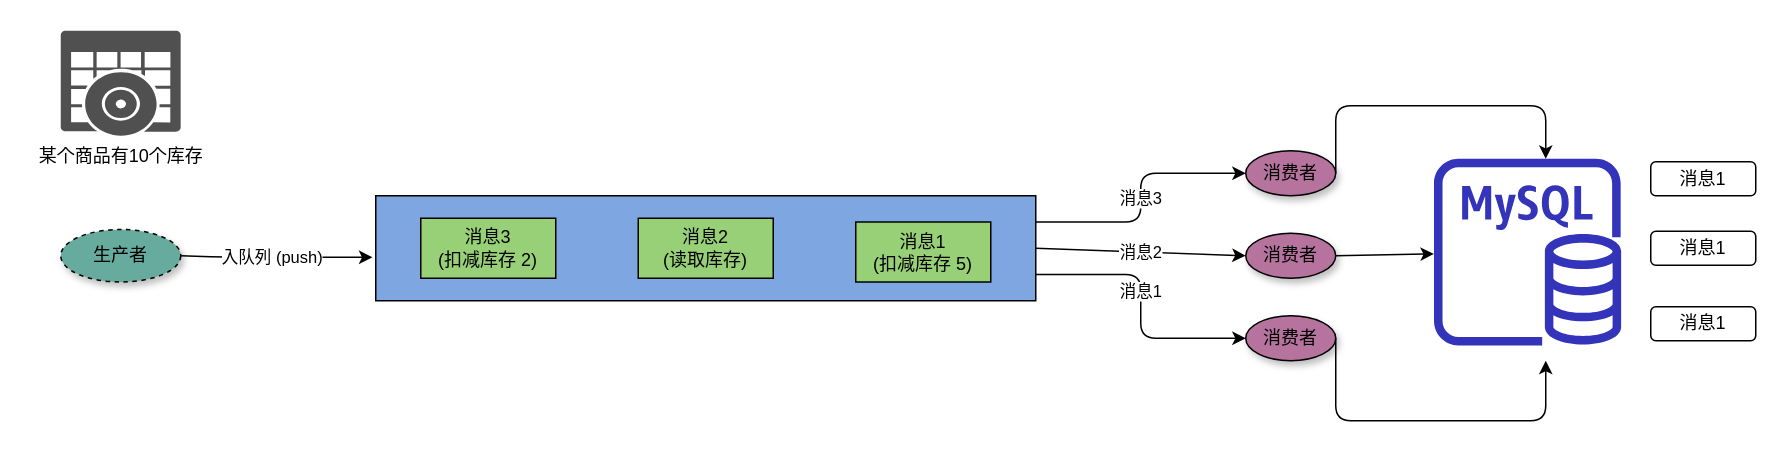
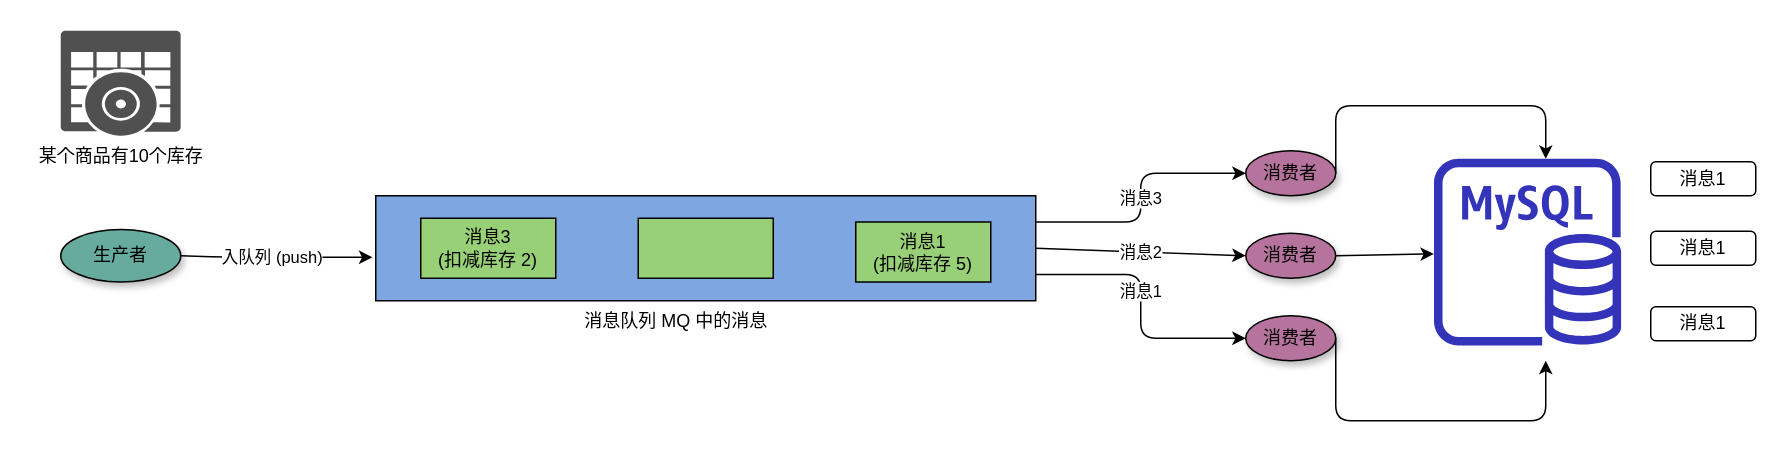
(706, 248) -> none
(121, 256) -> (121, 256)
none -> (676, 322)
